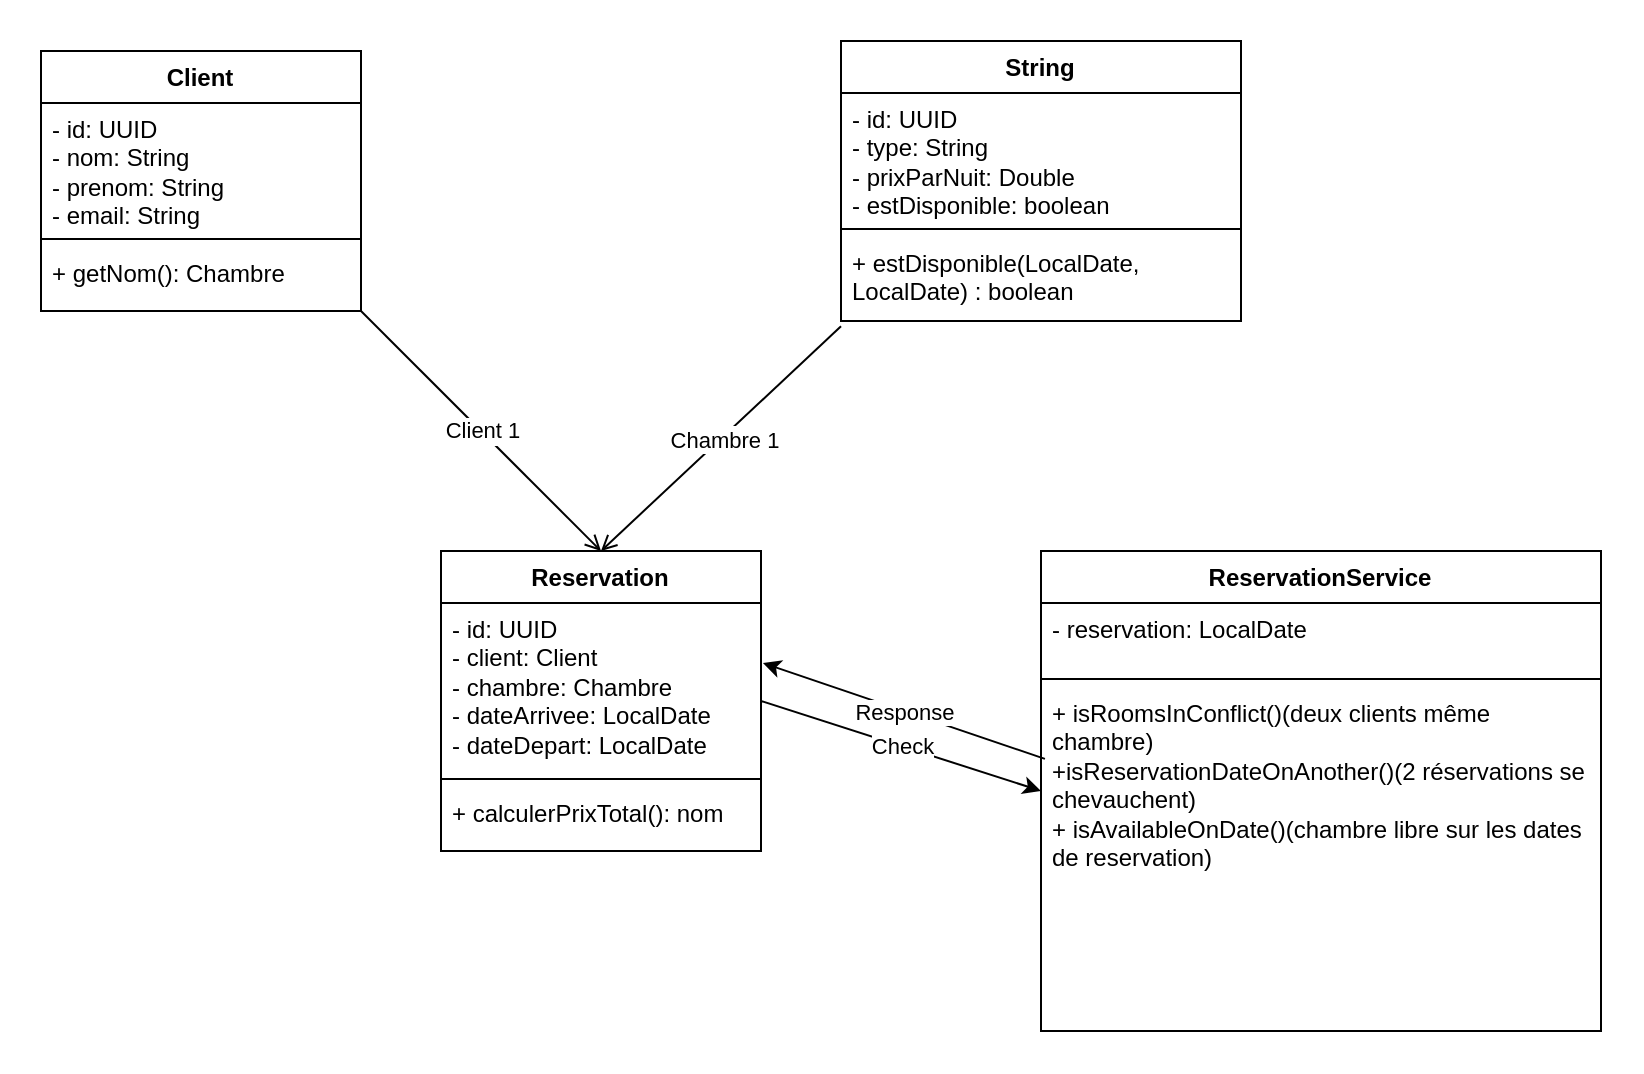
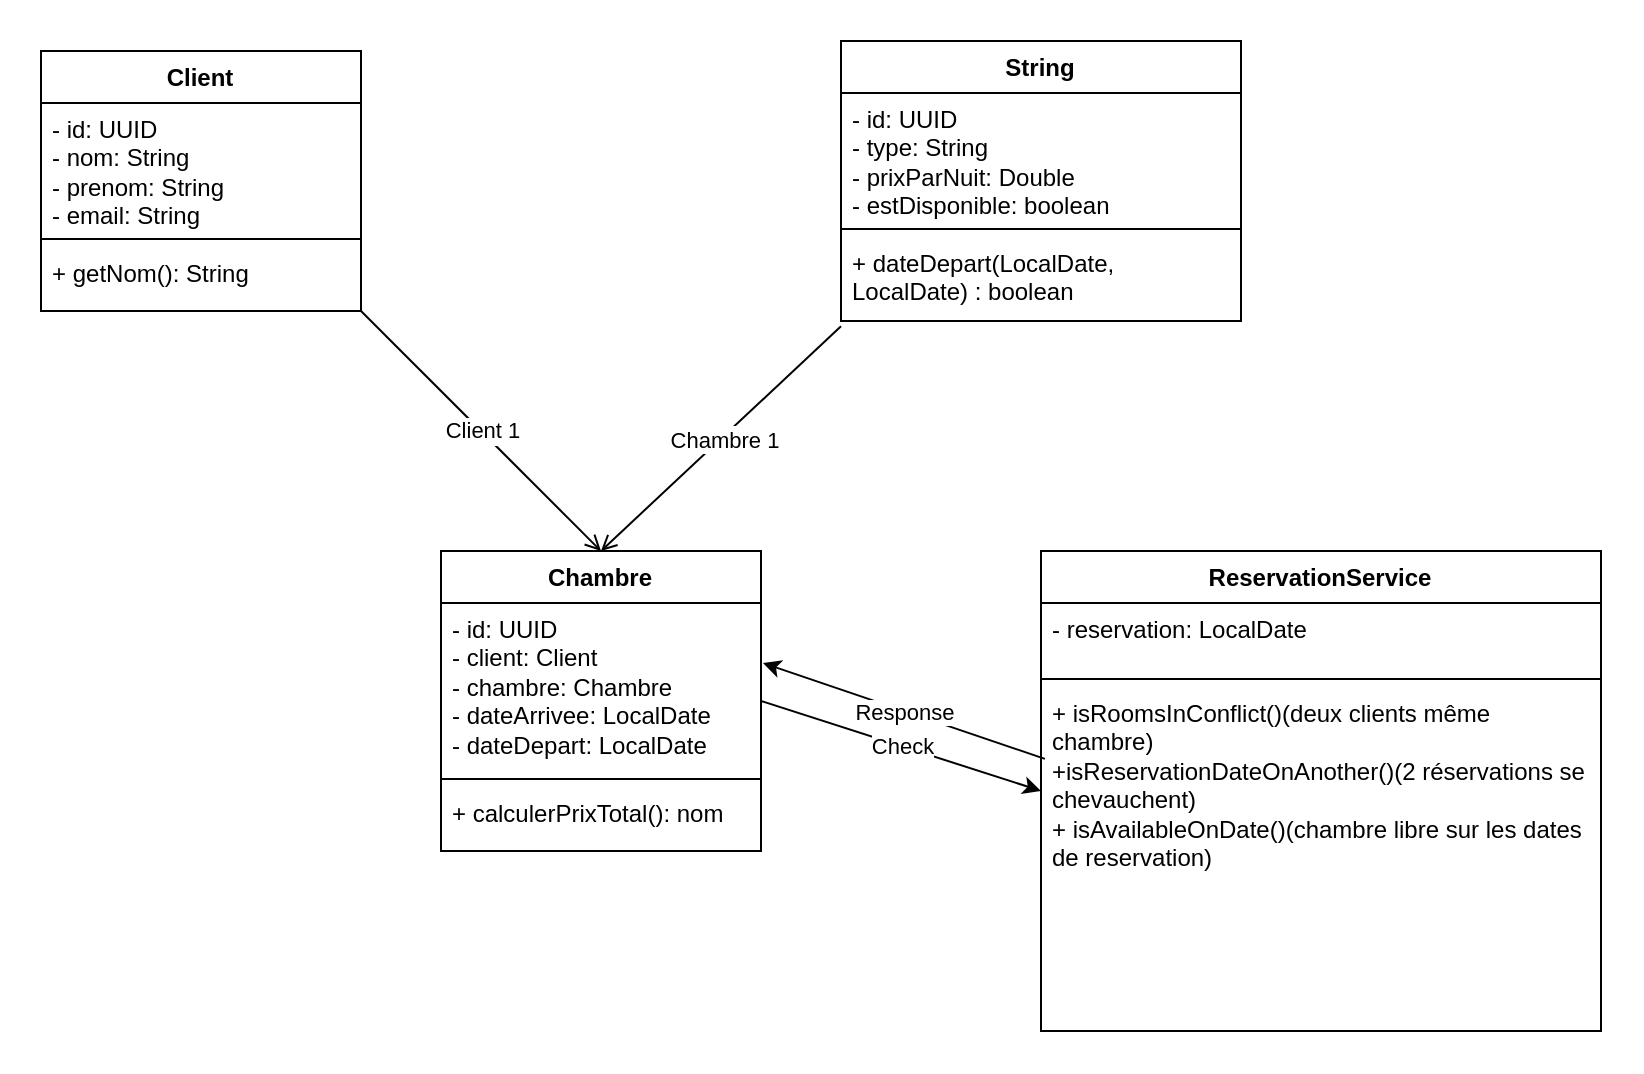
(171, 275) -> (161, 275)
(1043, 280) -> (1043, 280)
(601, 579) -> (601, 579)
